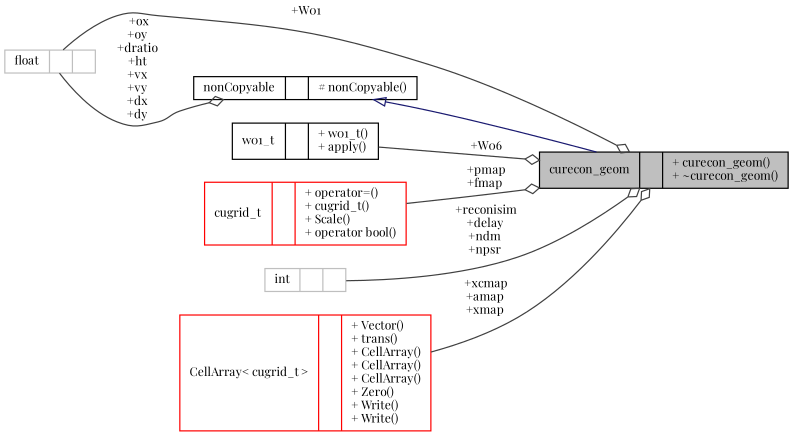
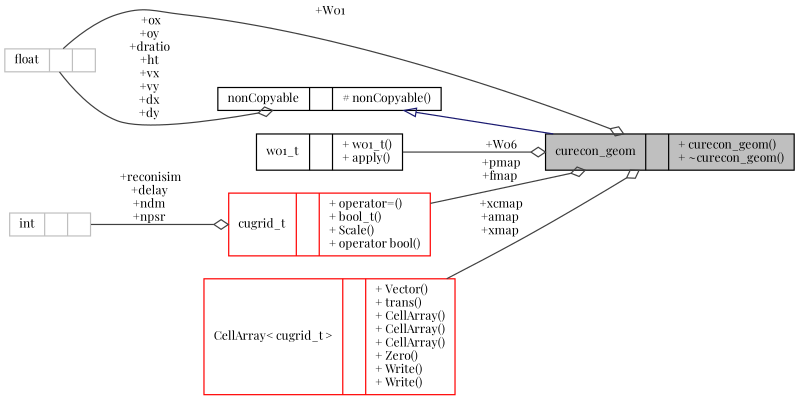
(337, 206) -> (355, 217)
(495, 264) -> (152, 224)
